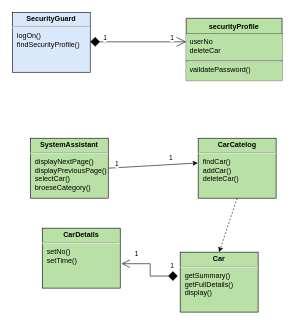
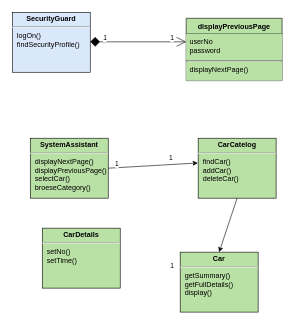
(234, 27) -> (234, 27)
(207, 47) -> (206, 47)
(224, 70) -> (222, 70)
(229, 222) -> (229, 222)
(150, 276) -> none
